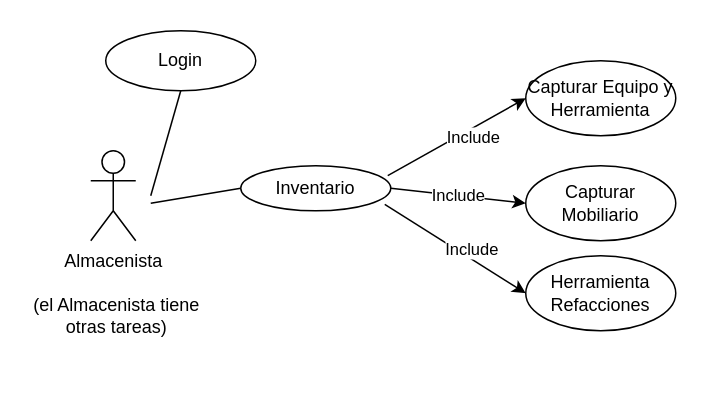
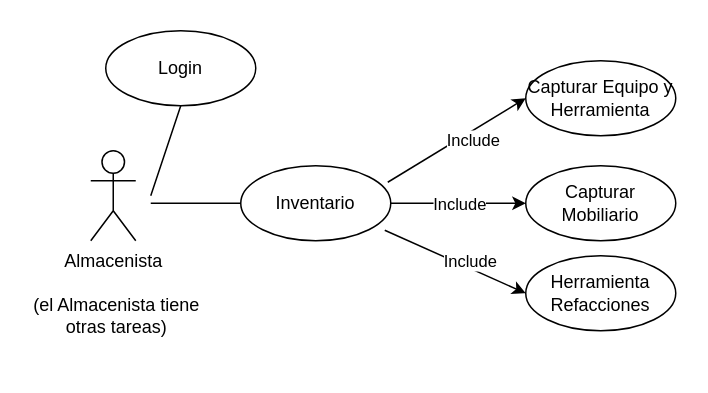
(181, 61) -> (181, 68)
(316, 188) -> (316, 203)
